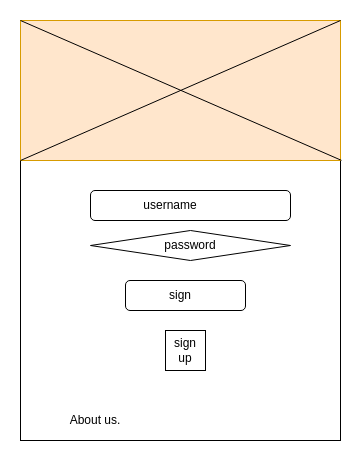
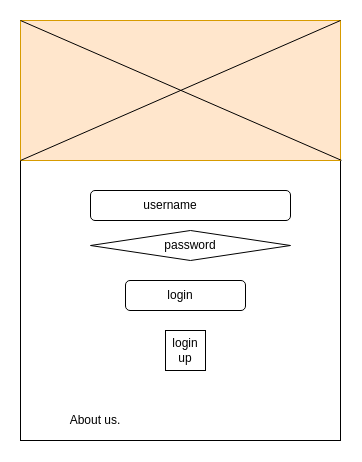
(181, 296) -> (181, 296)
(186, 351) -> (186, 351)
